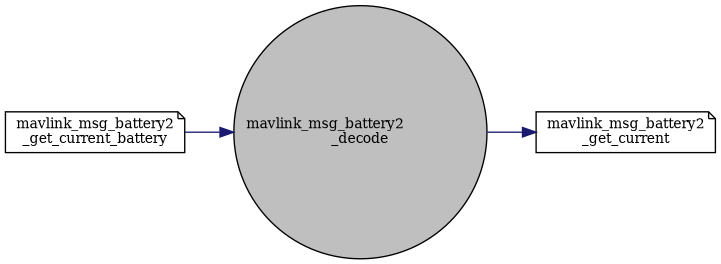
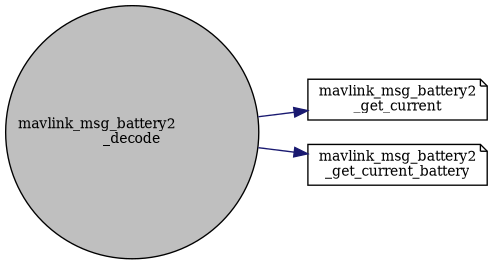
(202, 132) -> (276, 150)
